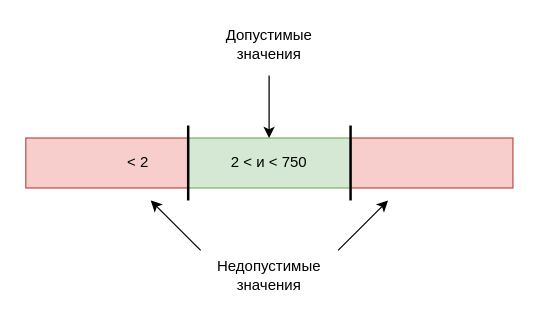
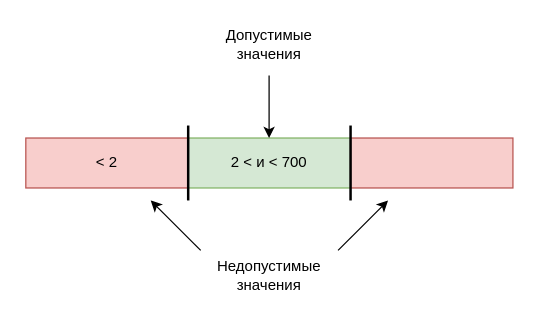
(138, 163) -> (107, 163)
(269, 163) -> (269, 163)
